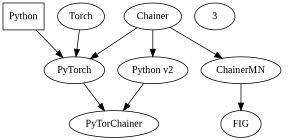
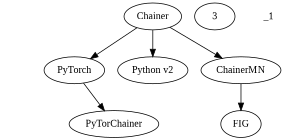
(24, 16) -> none
(81, 16) -> none
none -> (269, 16)
(136, 94) -> none
